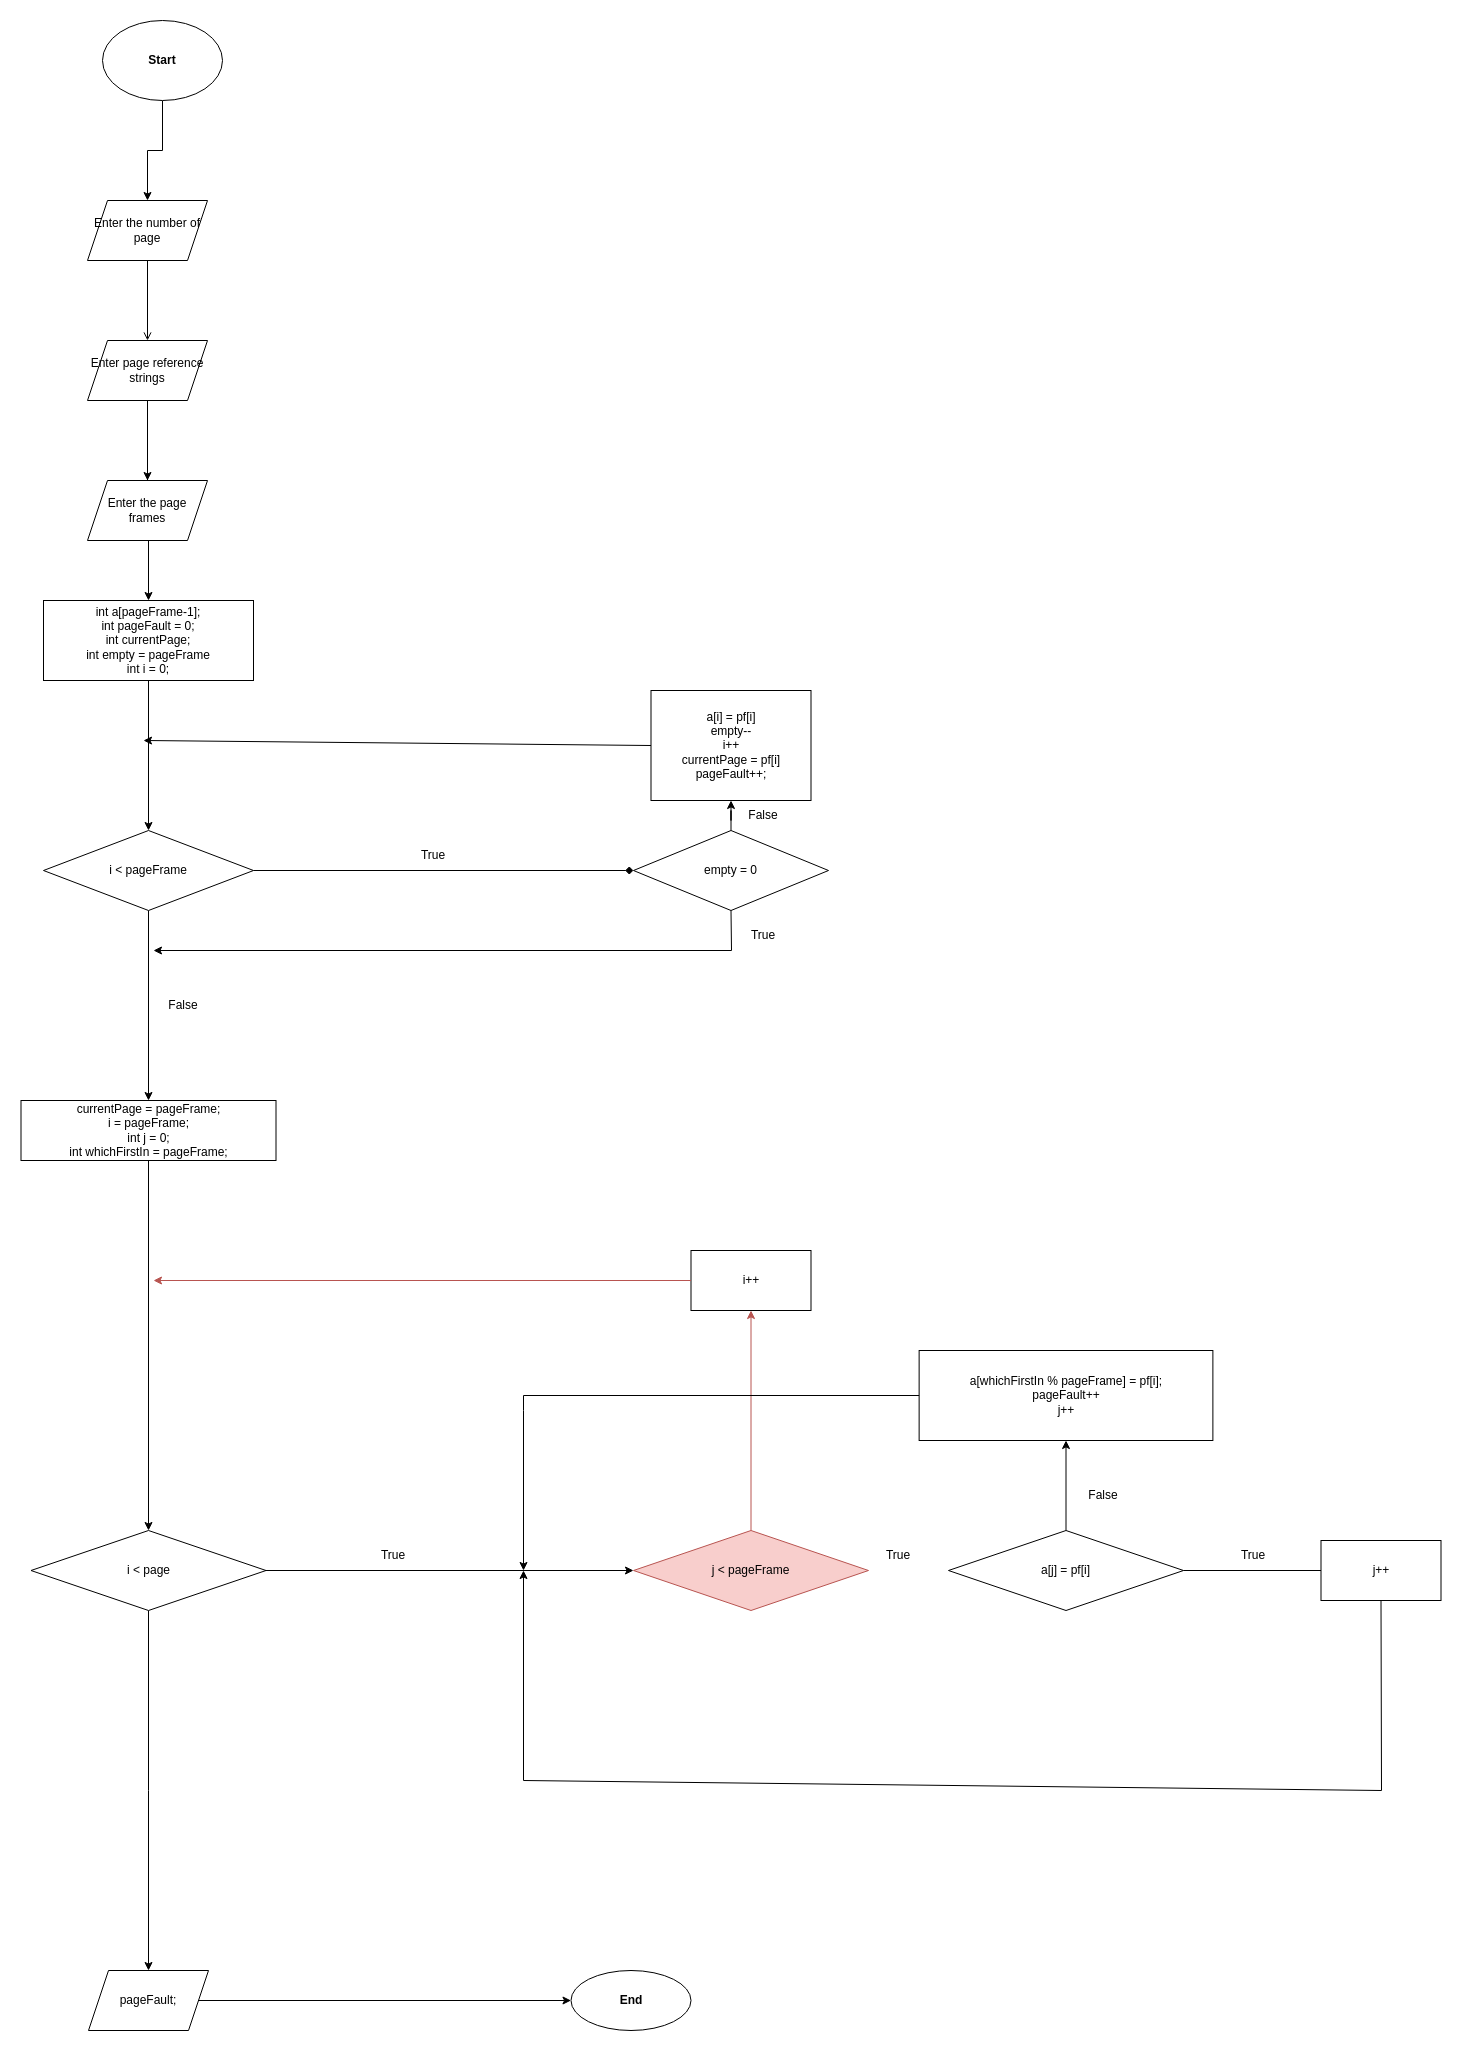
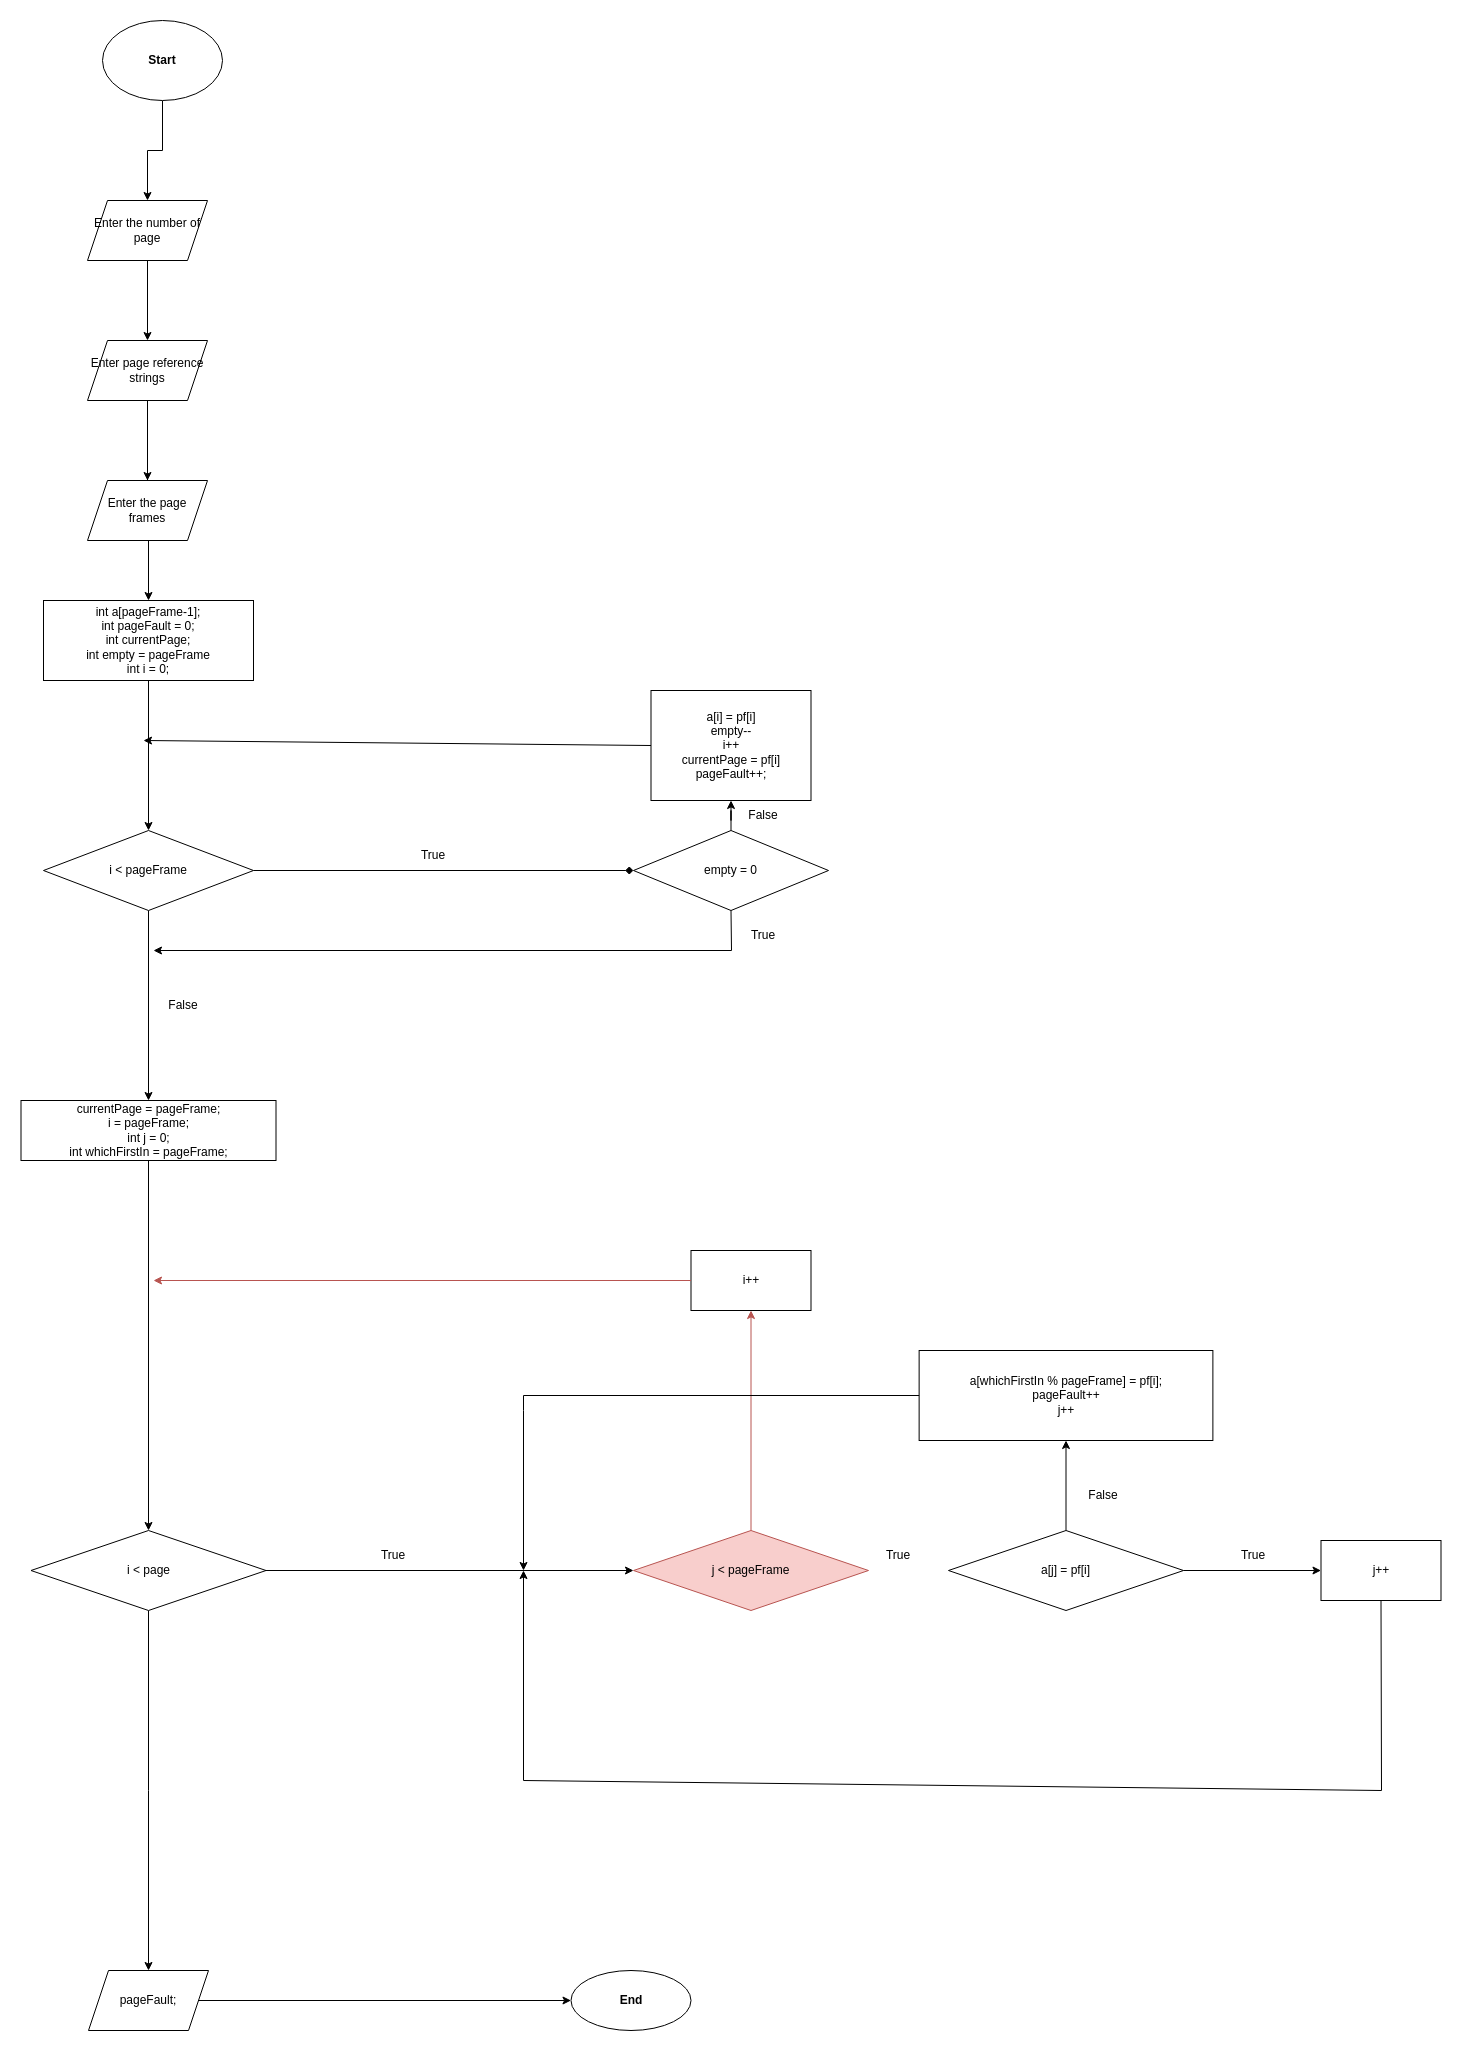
(148, 333) -> (148, 332)
(1315, 1571) -> (1313, 1571)
